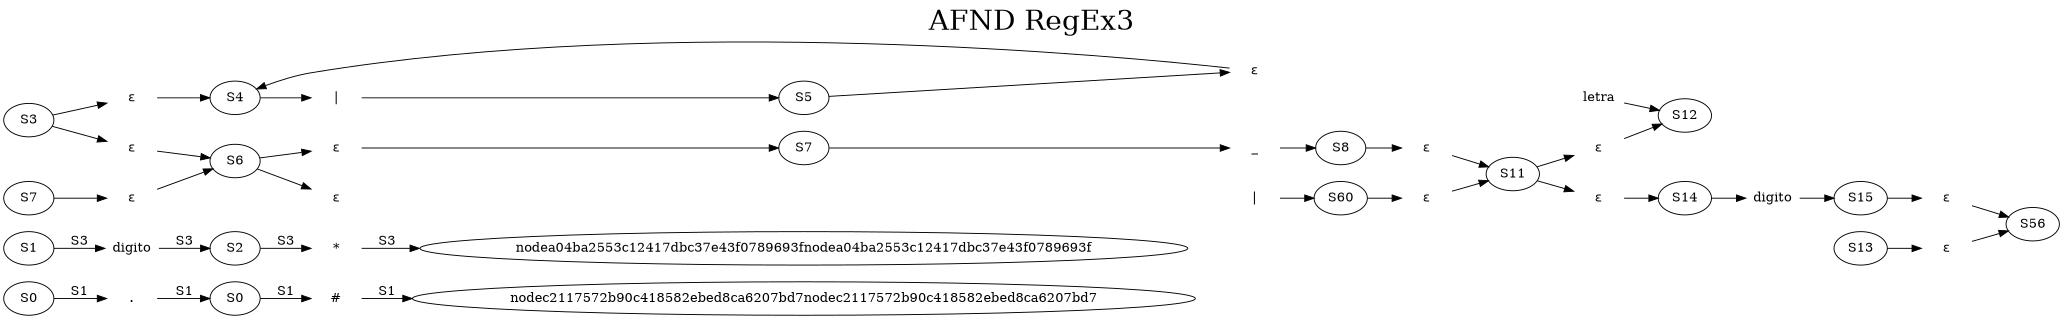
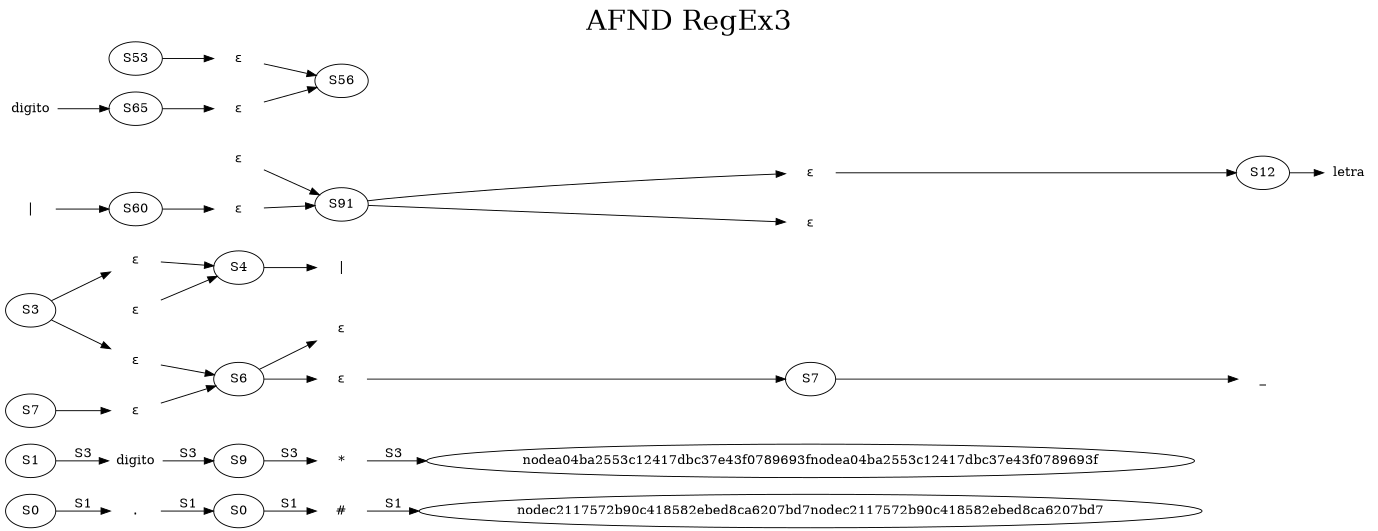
(804, 98) -> none
(1637, 106) -> (1302, 173)
(1341, 148) -> none
(1513, 174) -> (342, 204)
(1685, 198) -> none
(1861, 198) -> (136, 109)
(235, 248) -> (239, 461)
(1861, 248) -> (136, 59)
